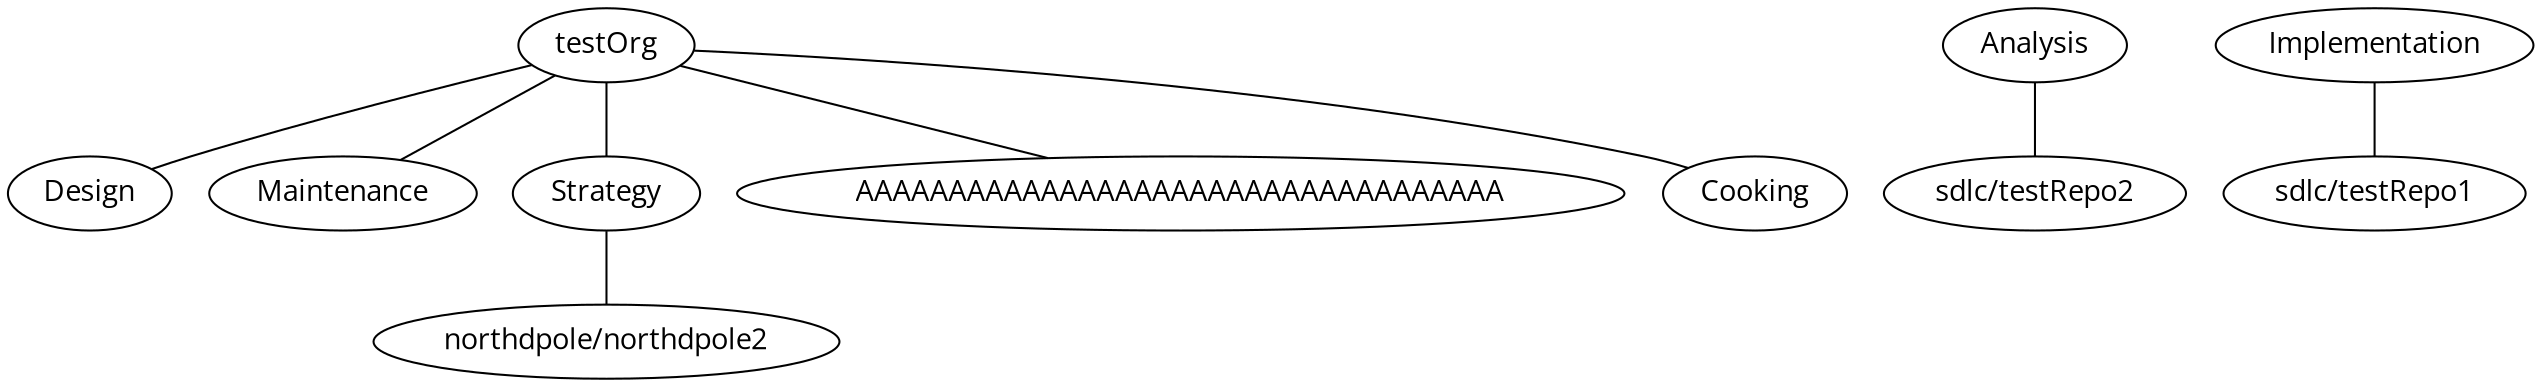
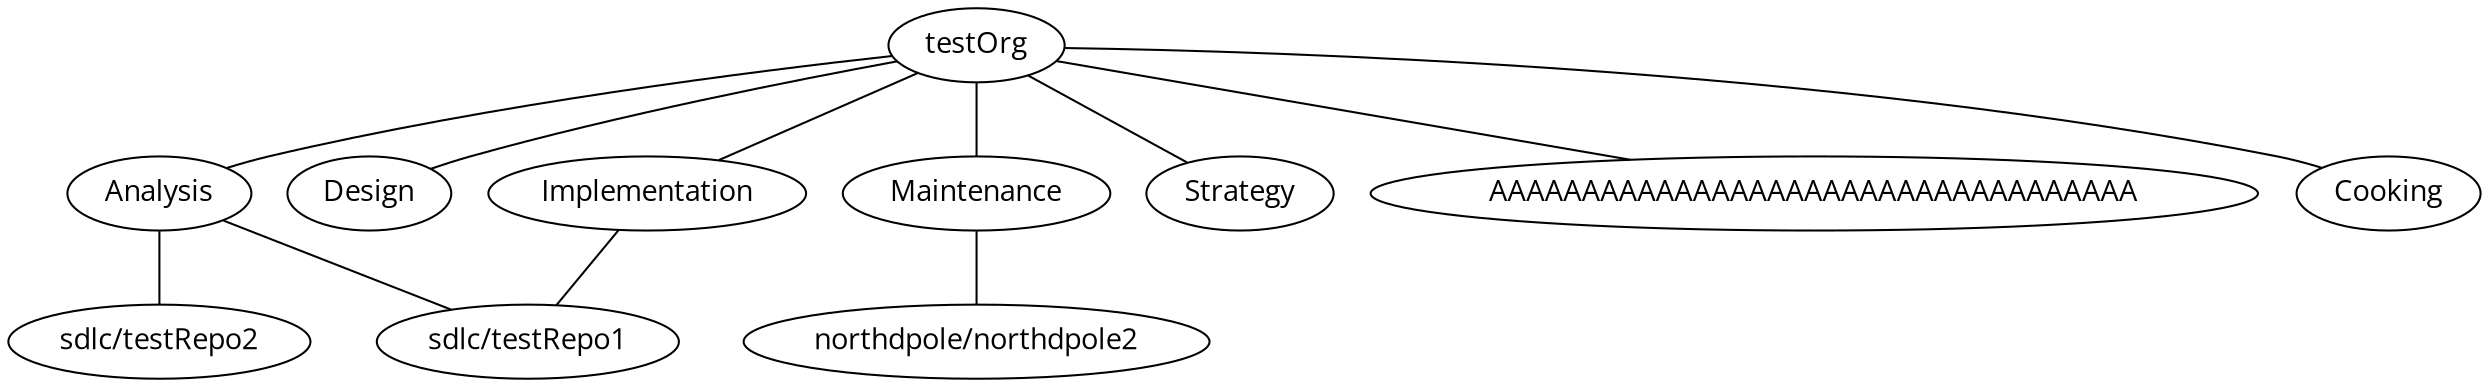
none -> (557, 101)
none -> (818, 117)
none -> (337, 265)
(606, 268) -> (977, 268)
